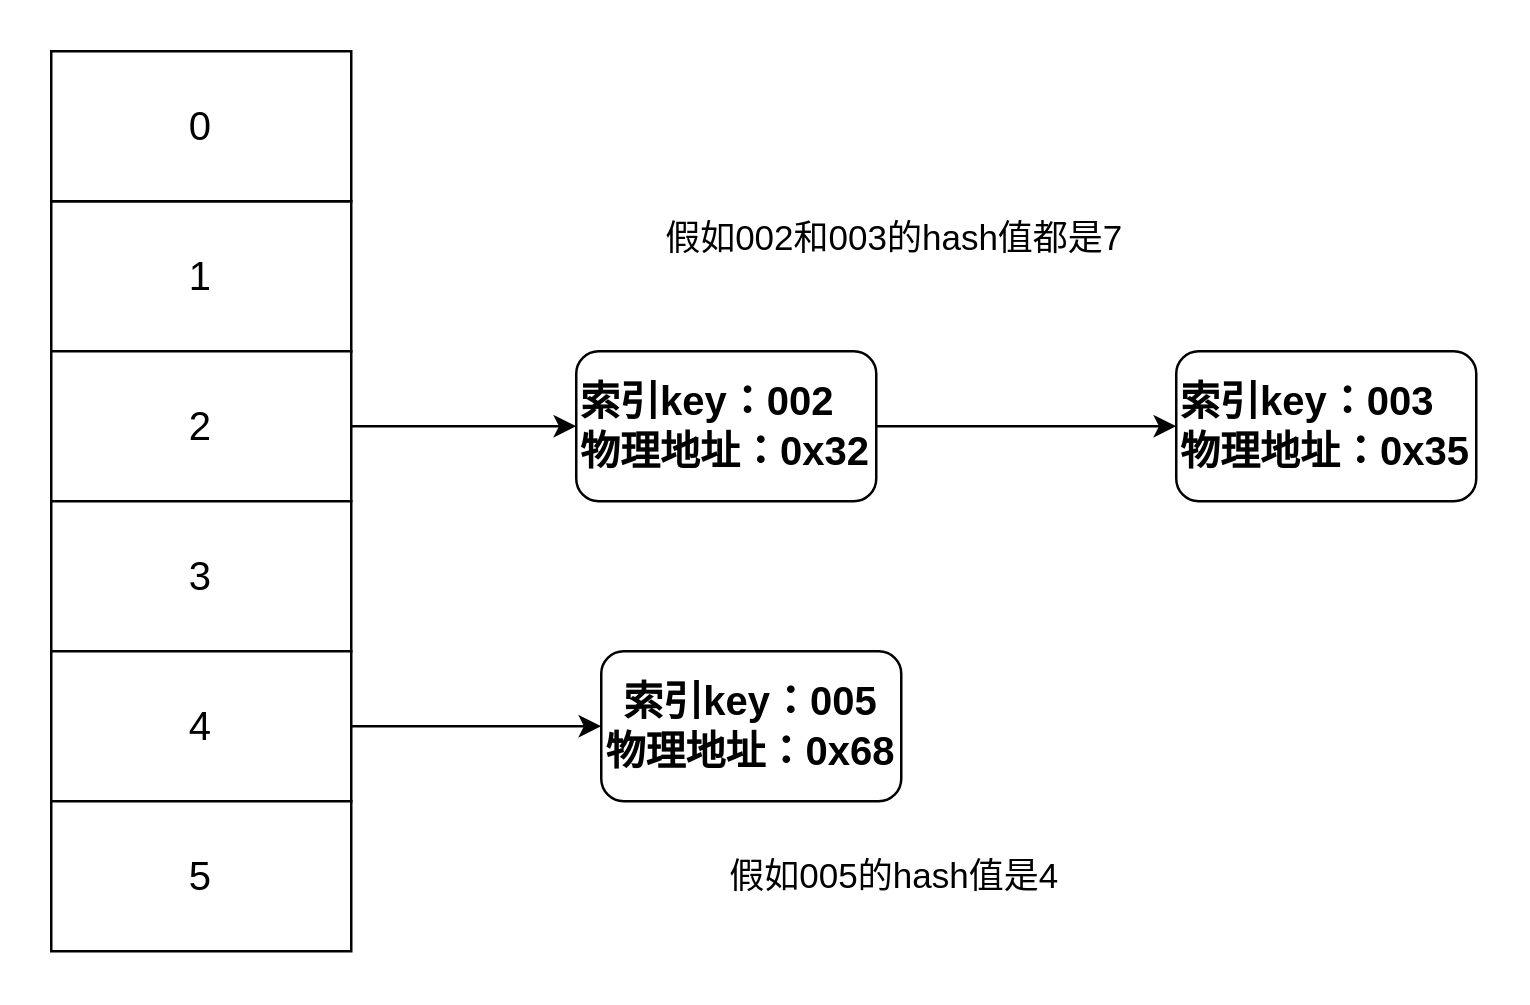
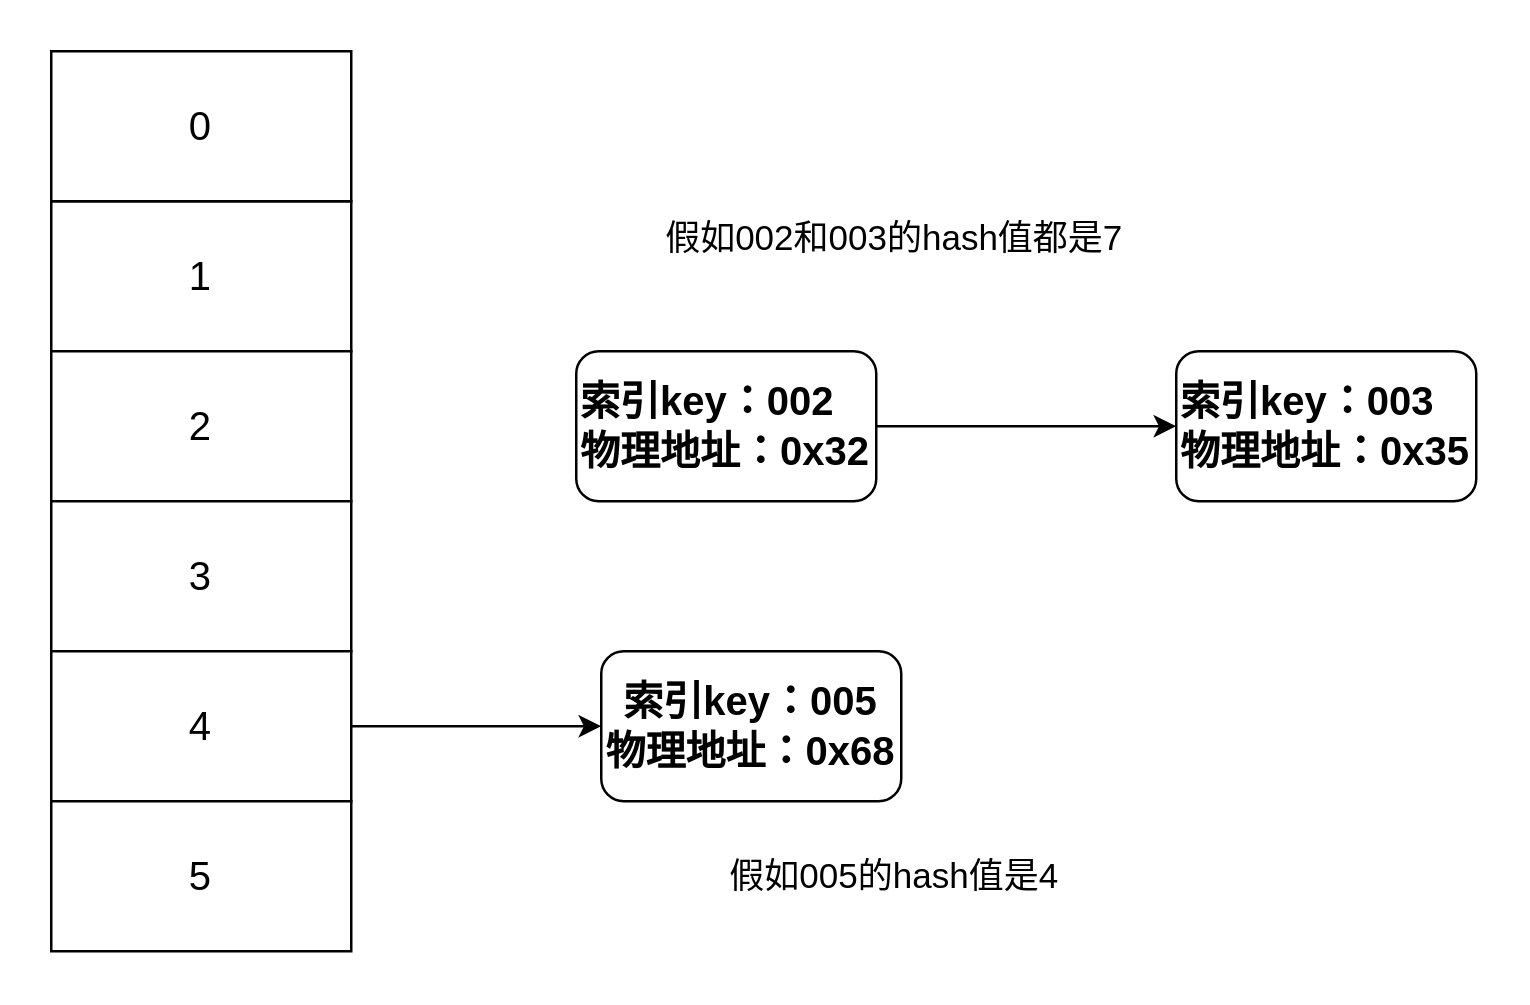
(455, 426) -> none
